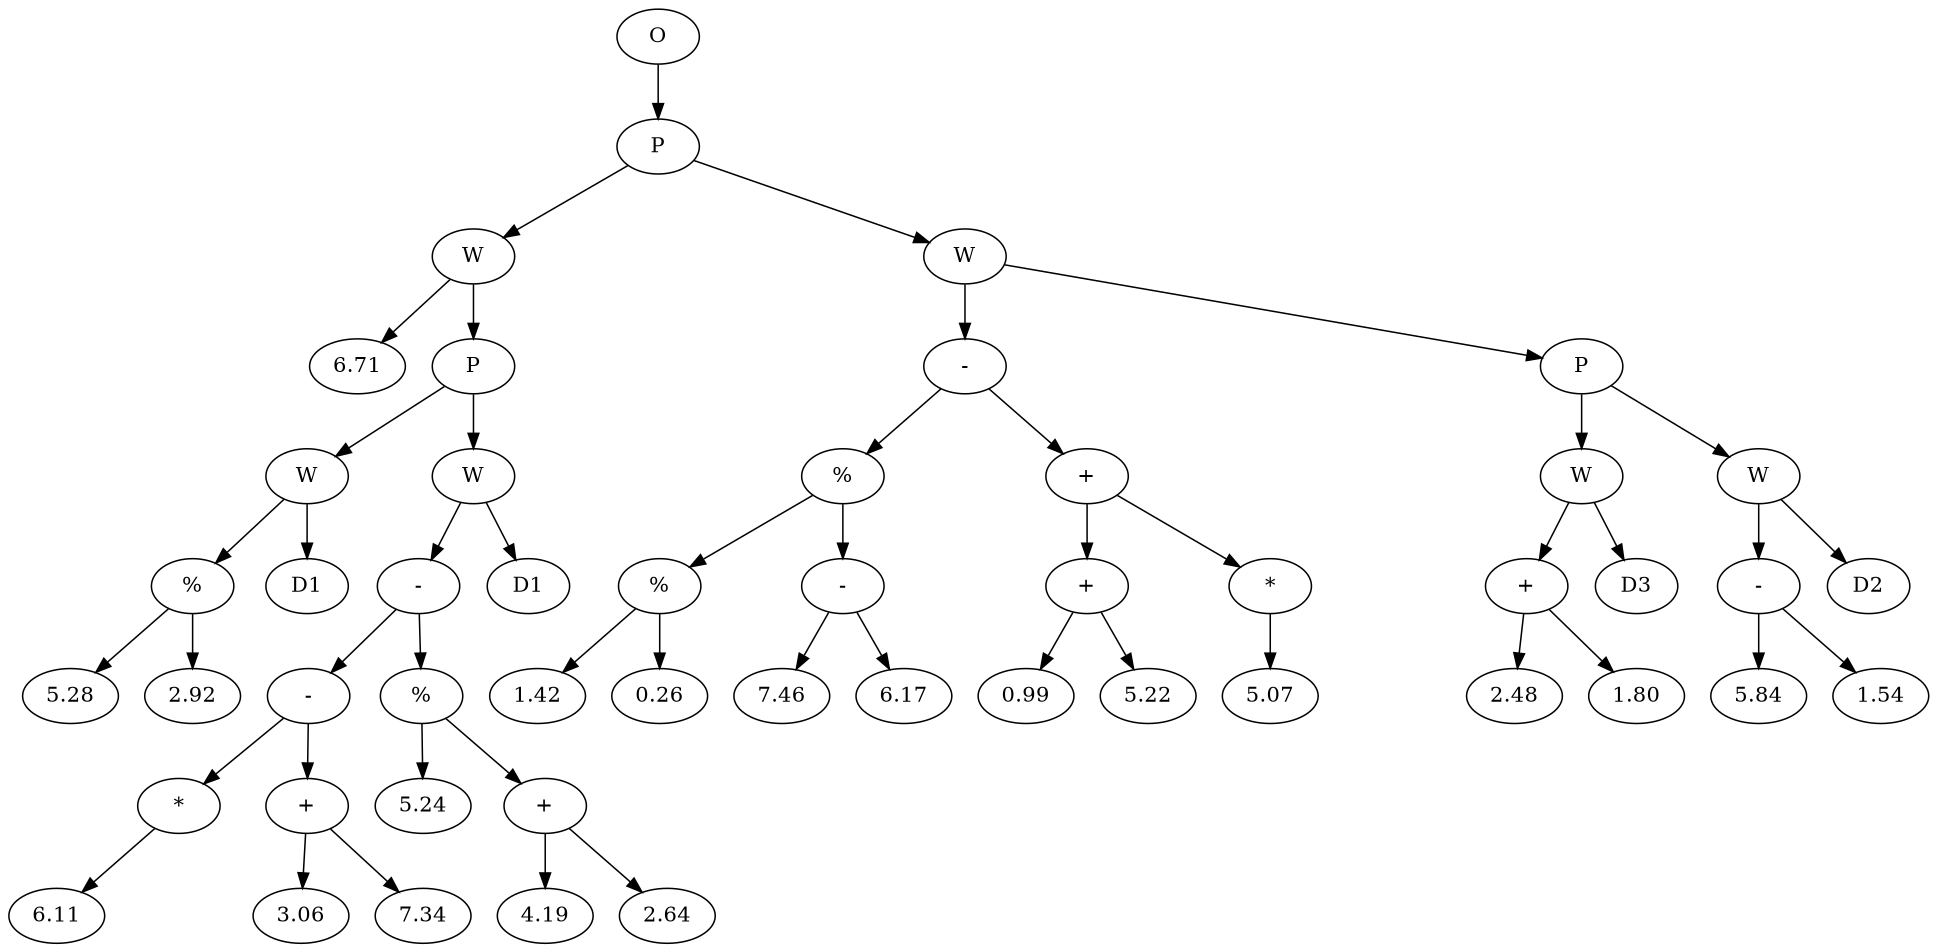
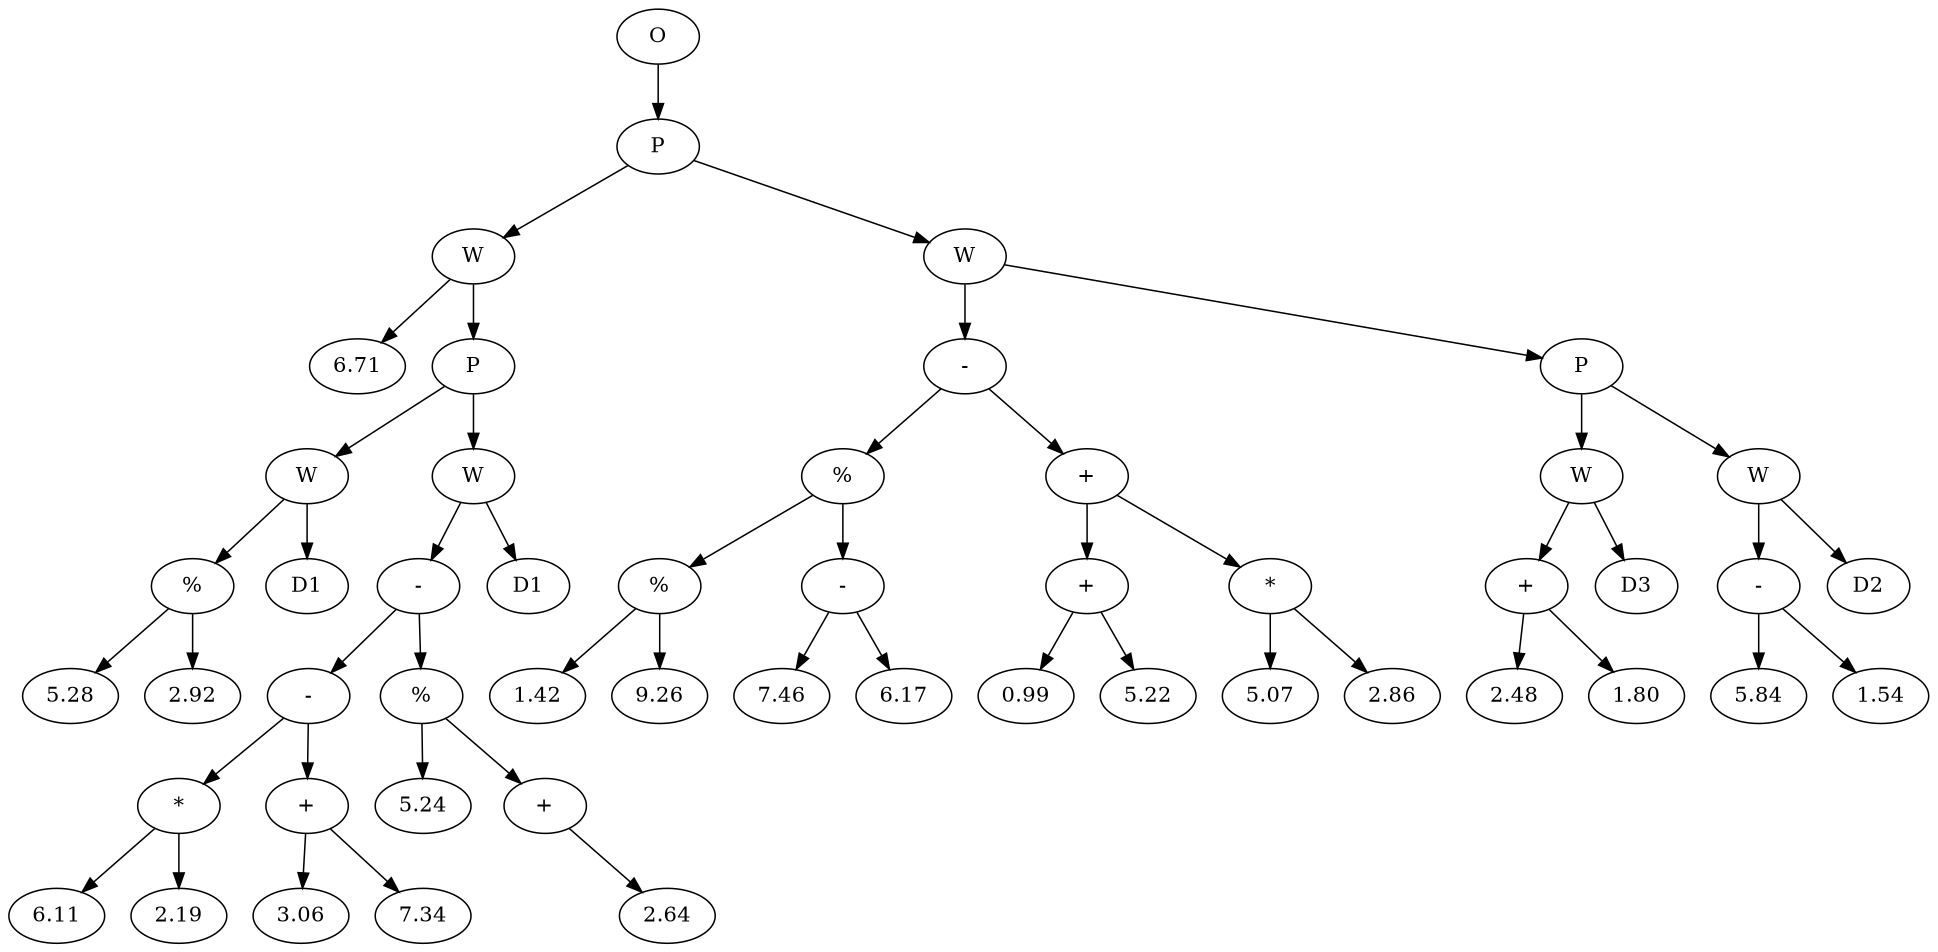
(660, 696) -> (660, 696)
none -> (1392, 696)
none -> (179, 916)
(545, 916) -> none
